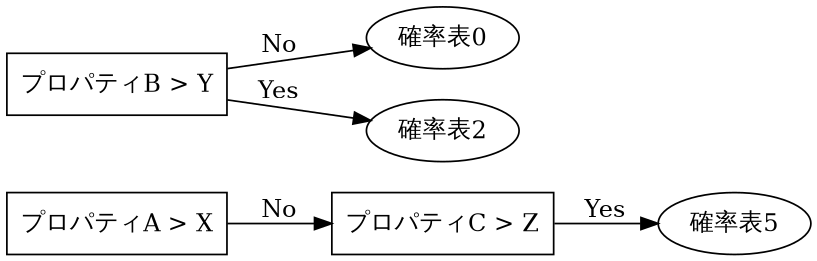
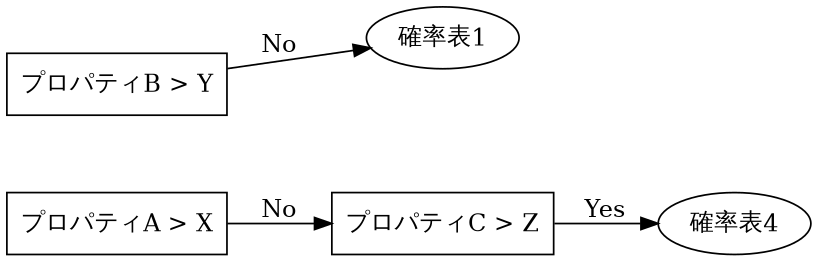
(443, 38) -> (443, 38)
(443, 131) -> none
(735, 224) -> (735, 224)
